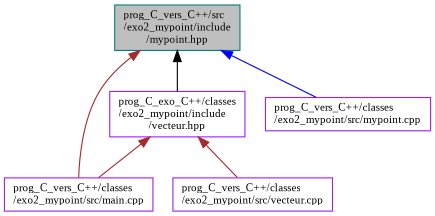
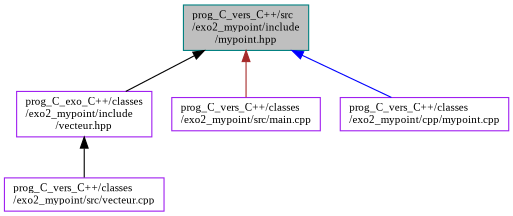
(348, 114) -> (424, 114)
(120, 161) -> none
(222, 161) -> (84, 163)
